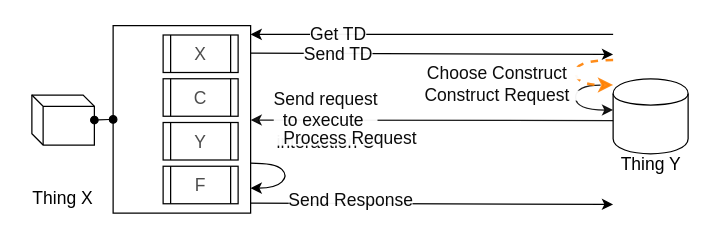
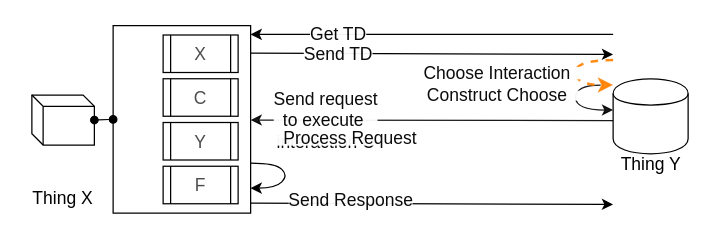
(498, 73) -> (498, 73)
(498, 96) -> (498, 96)
